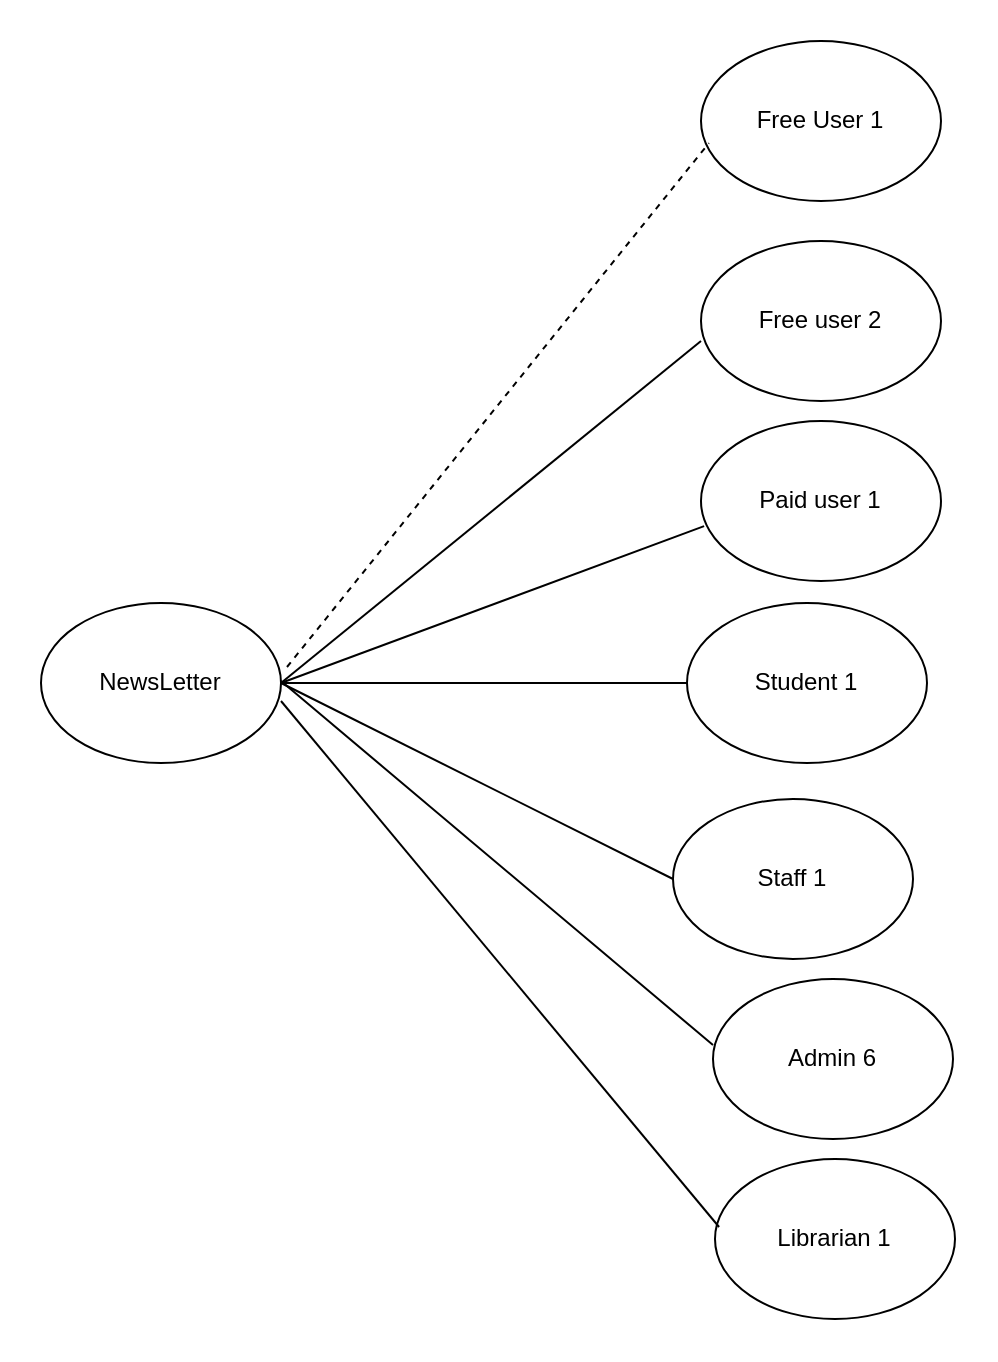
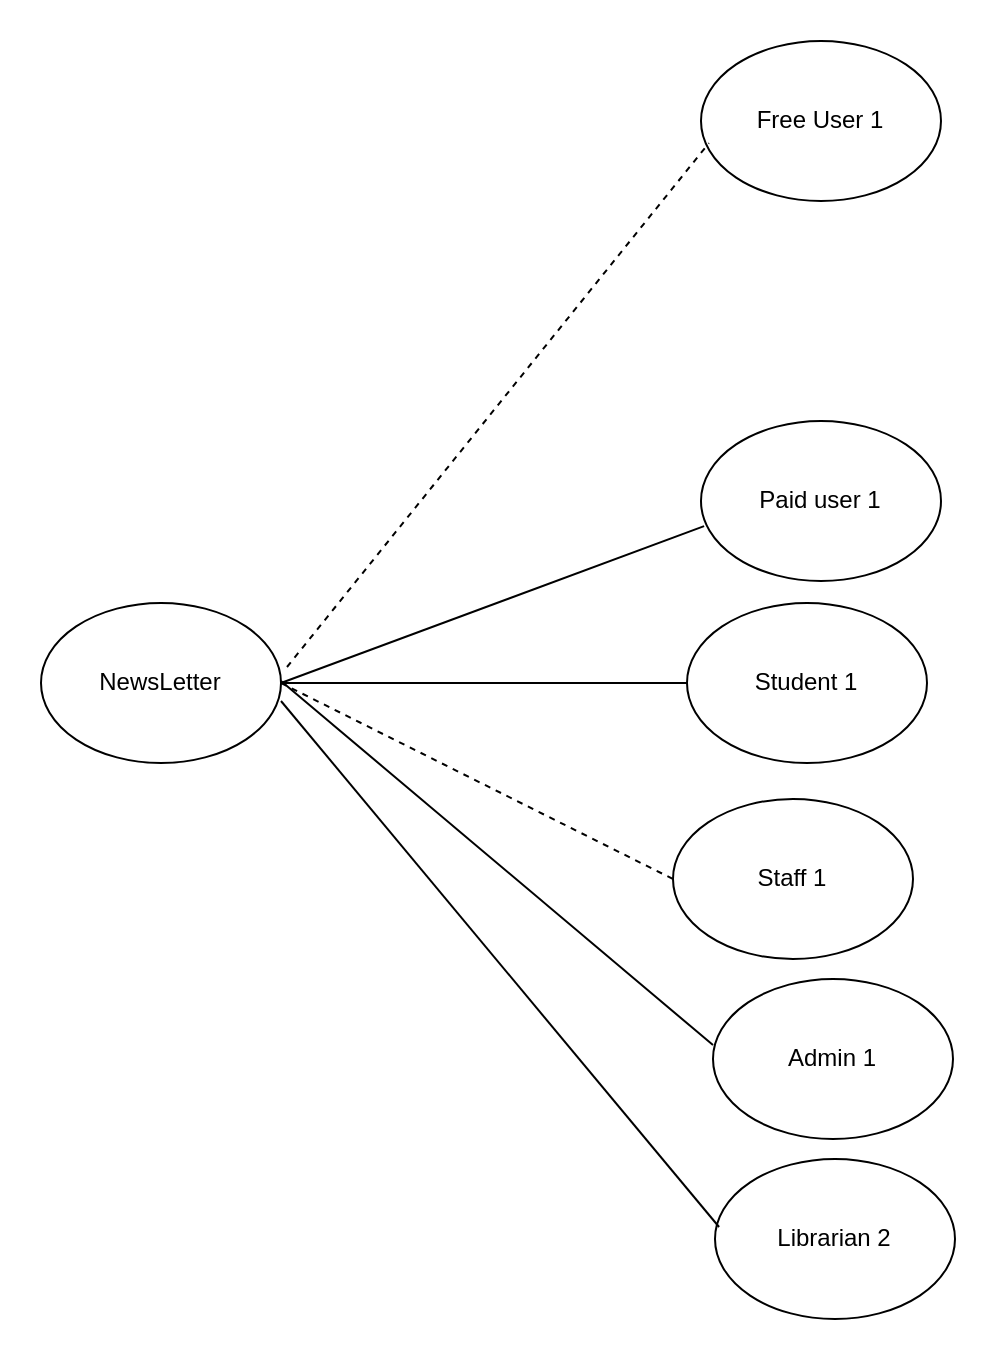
(821, 321) -> none
(494, 510) -> none
(484, 785) -> (484, 785)
(833, 1059) -> (833, 1059)
(835, 1239) -> (835, 1239)
